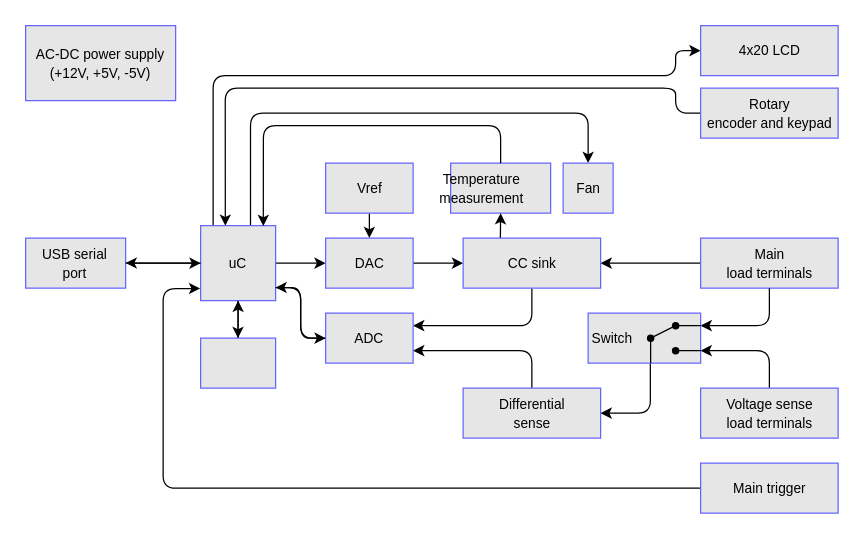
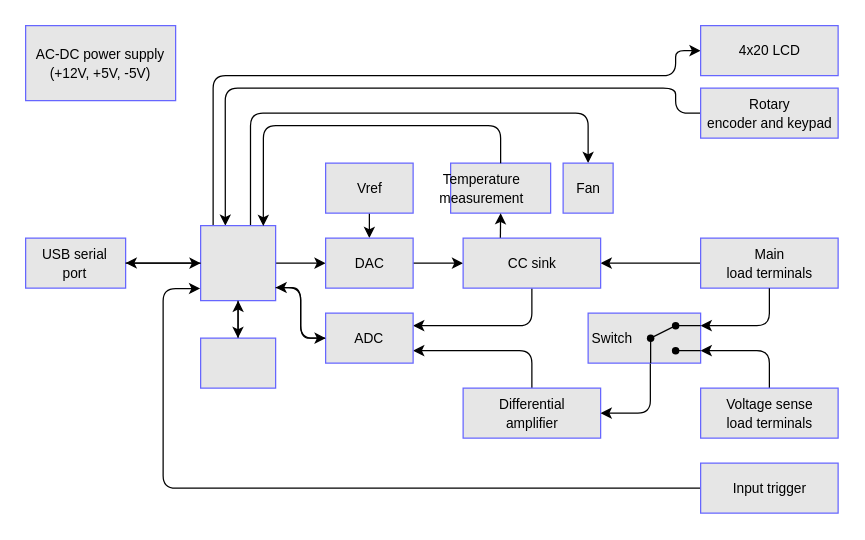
(238, 263) -> none
(533, 413) -> (533, 413)
(770, 488) -> (770, 488)
